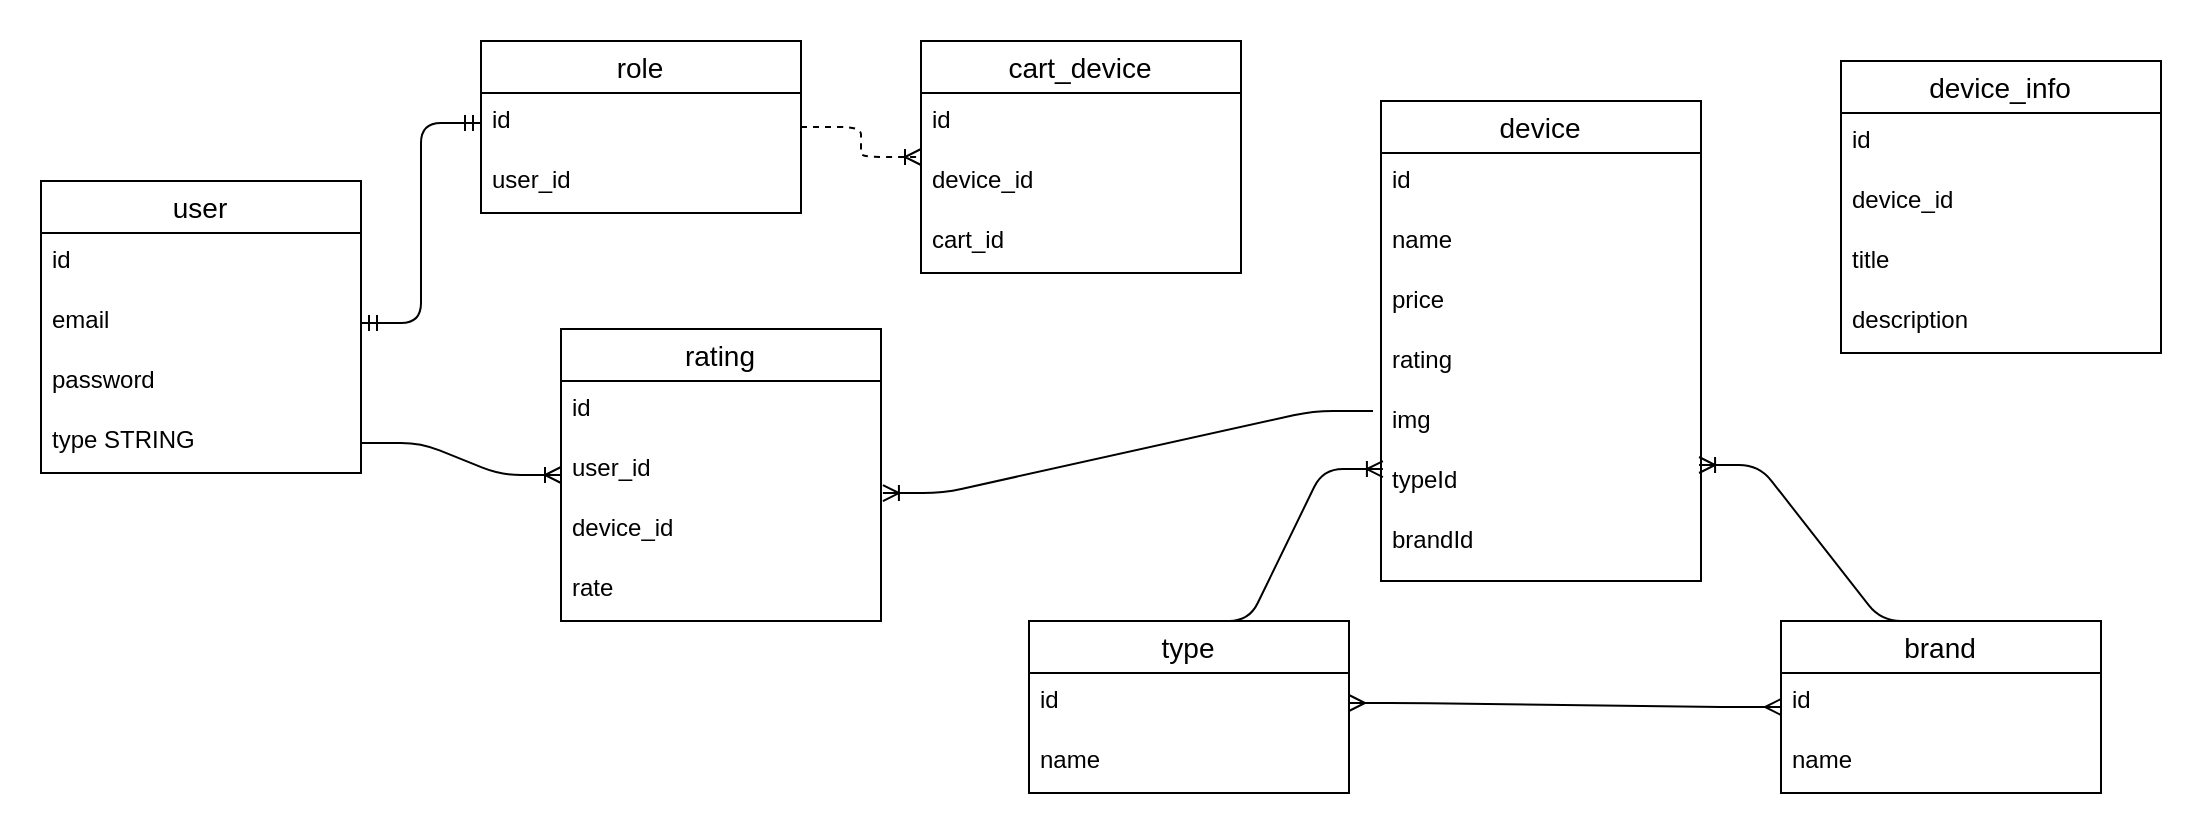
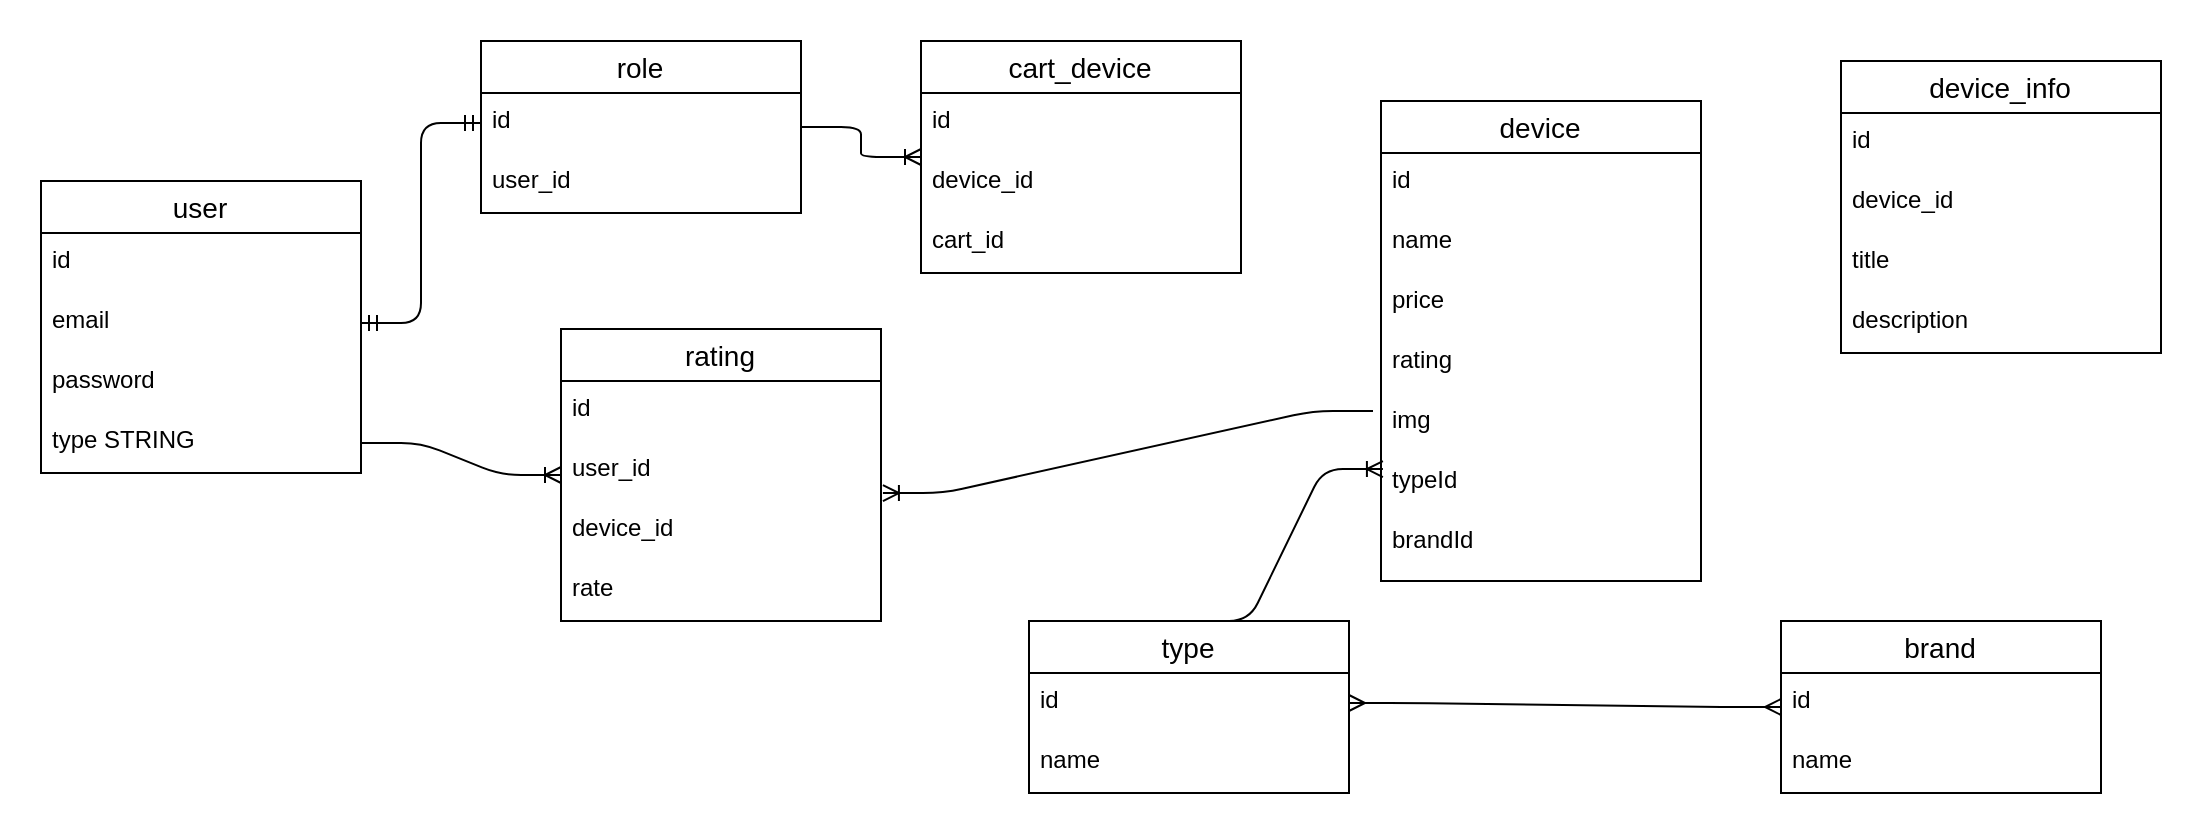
(861, 143) -> (861, 143)
(1808, 528) -> none
